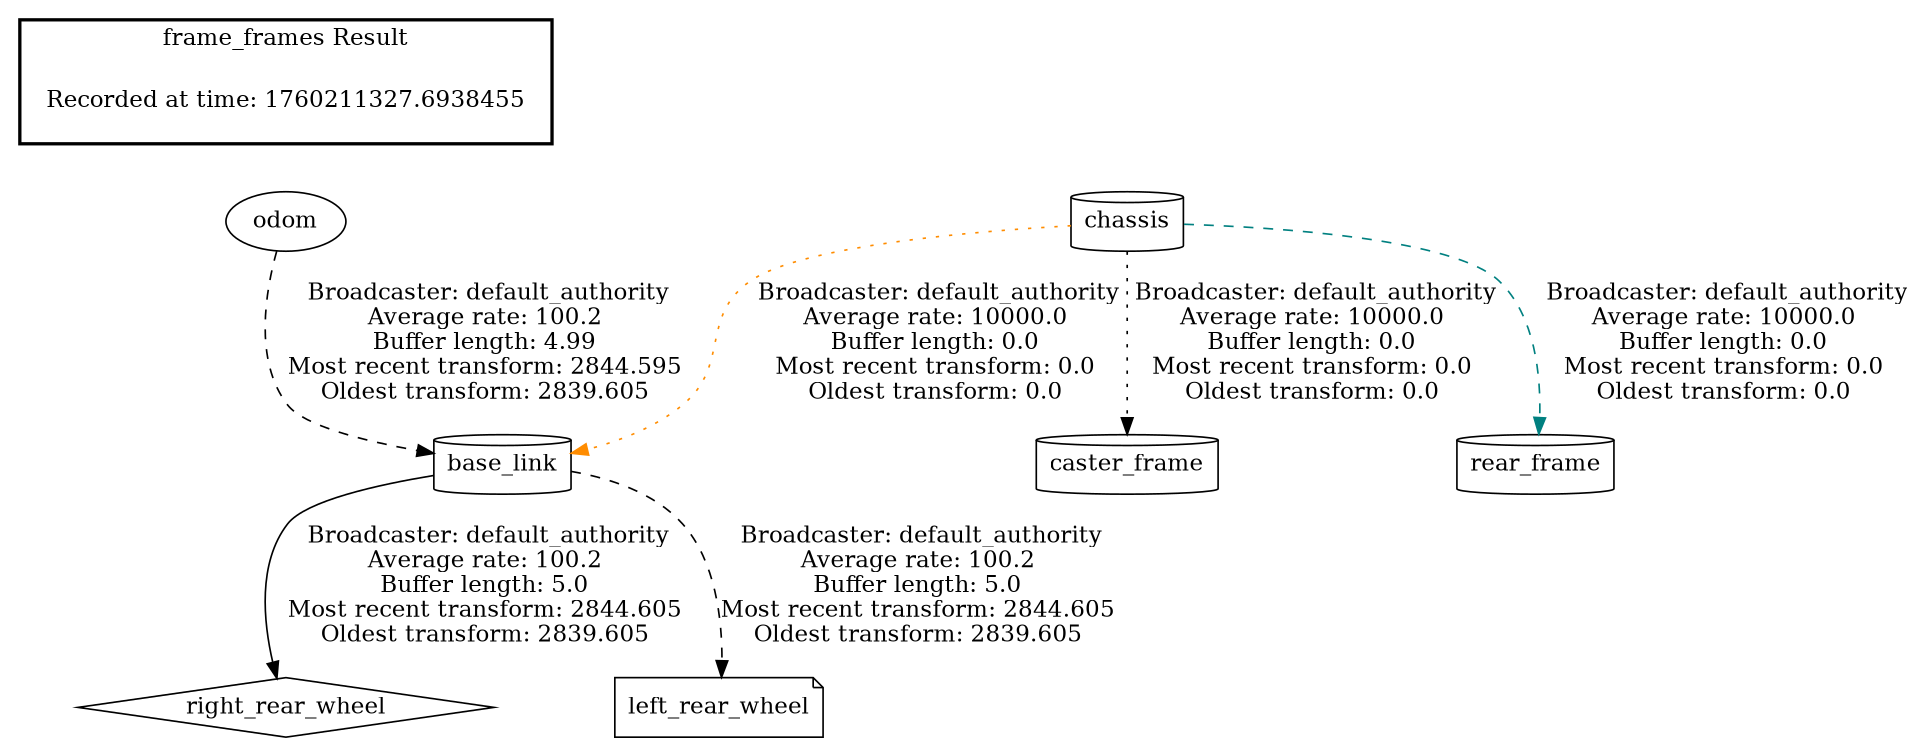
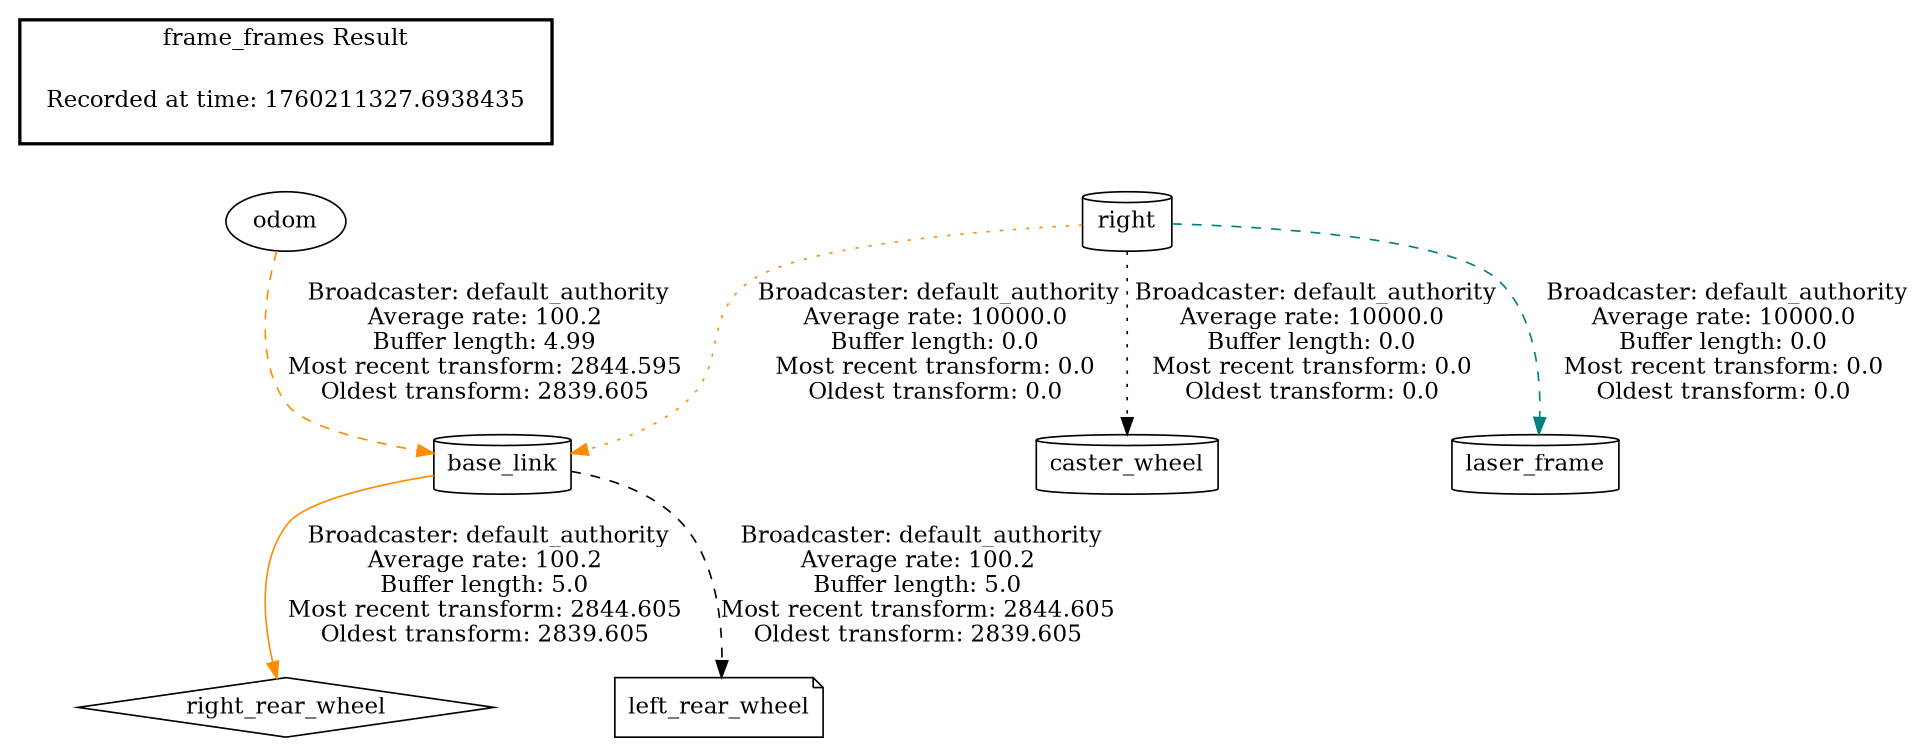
(286, 101) -> (286, 101)
(1127, 221) -> (1127, 221)
(282, 396) -> (282, 396)
(1127, 464) -> (1127, 464)
(1535, 464) -> (1535, 464)
(292, 520) -> (292, 520)
